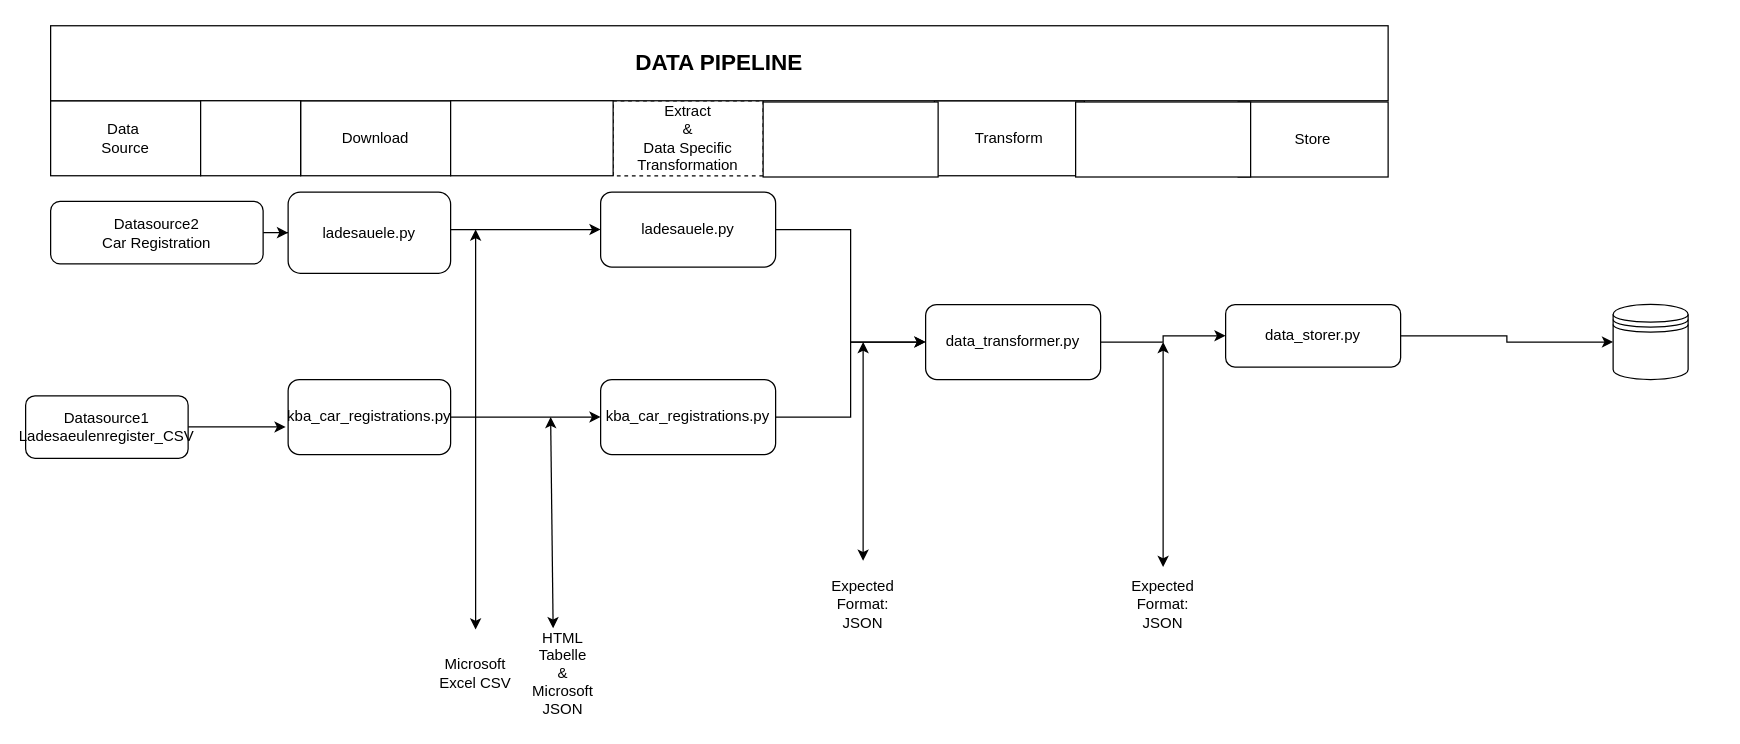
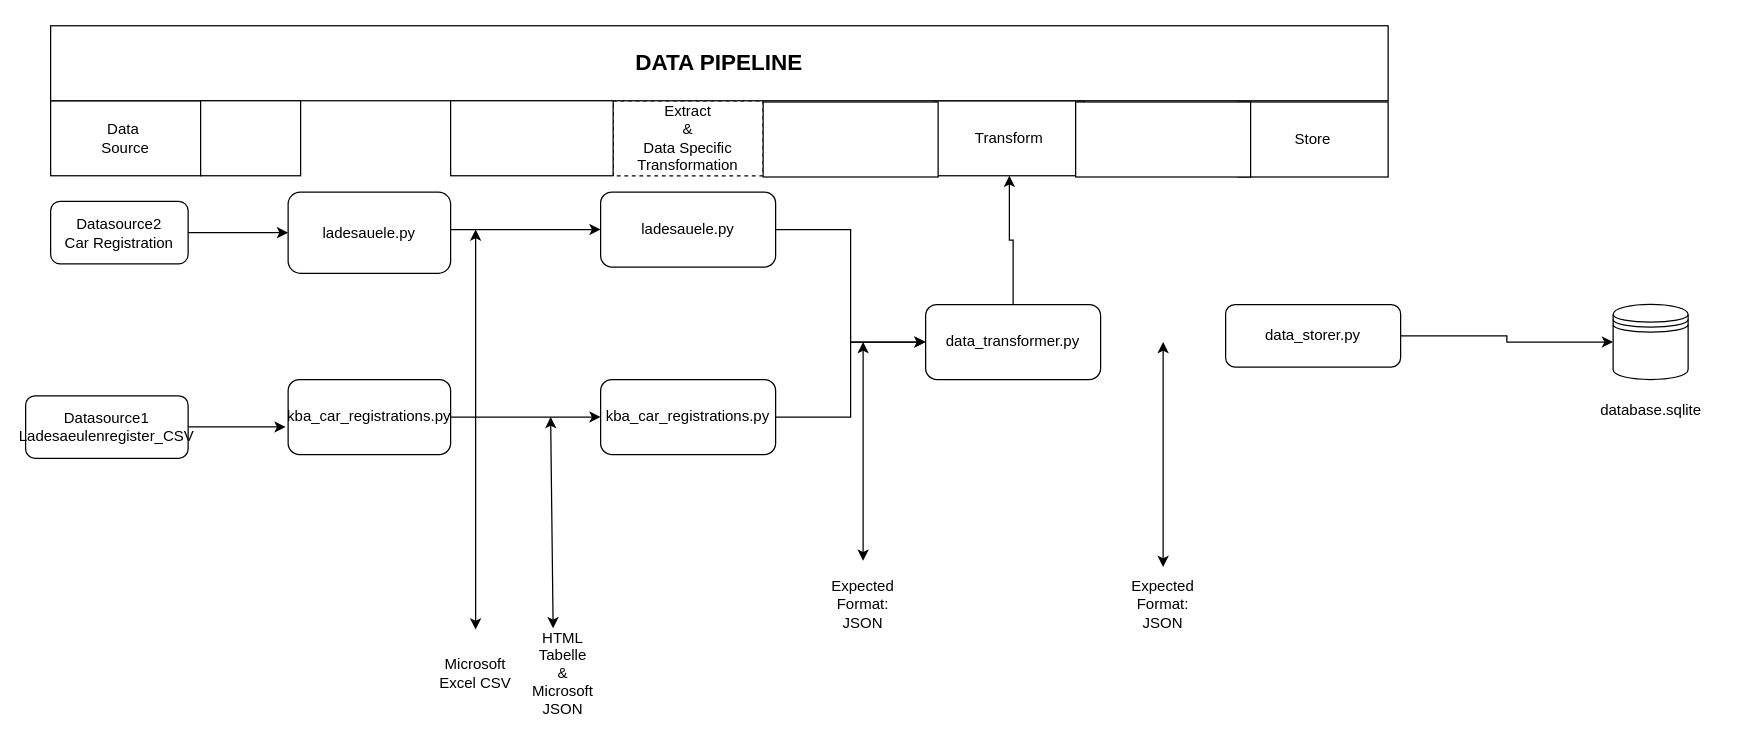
(376, 138) -> none
(157, 233) -> (119, 233)
(1162, 342) -> (1013, 243)
none -> (1651, 411)
